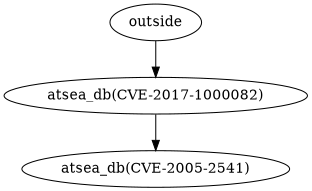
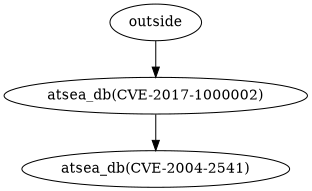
(156, 96) -> (156, 96)
(156, 169) -> (156, 169)
